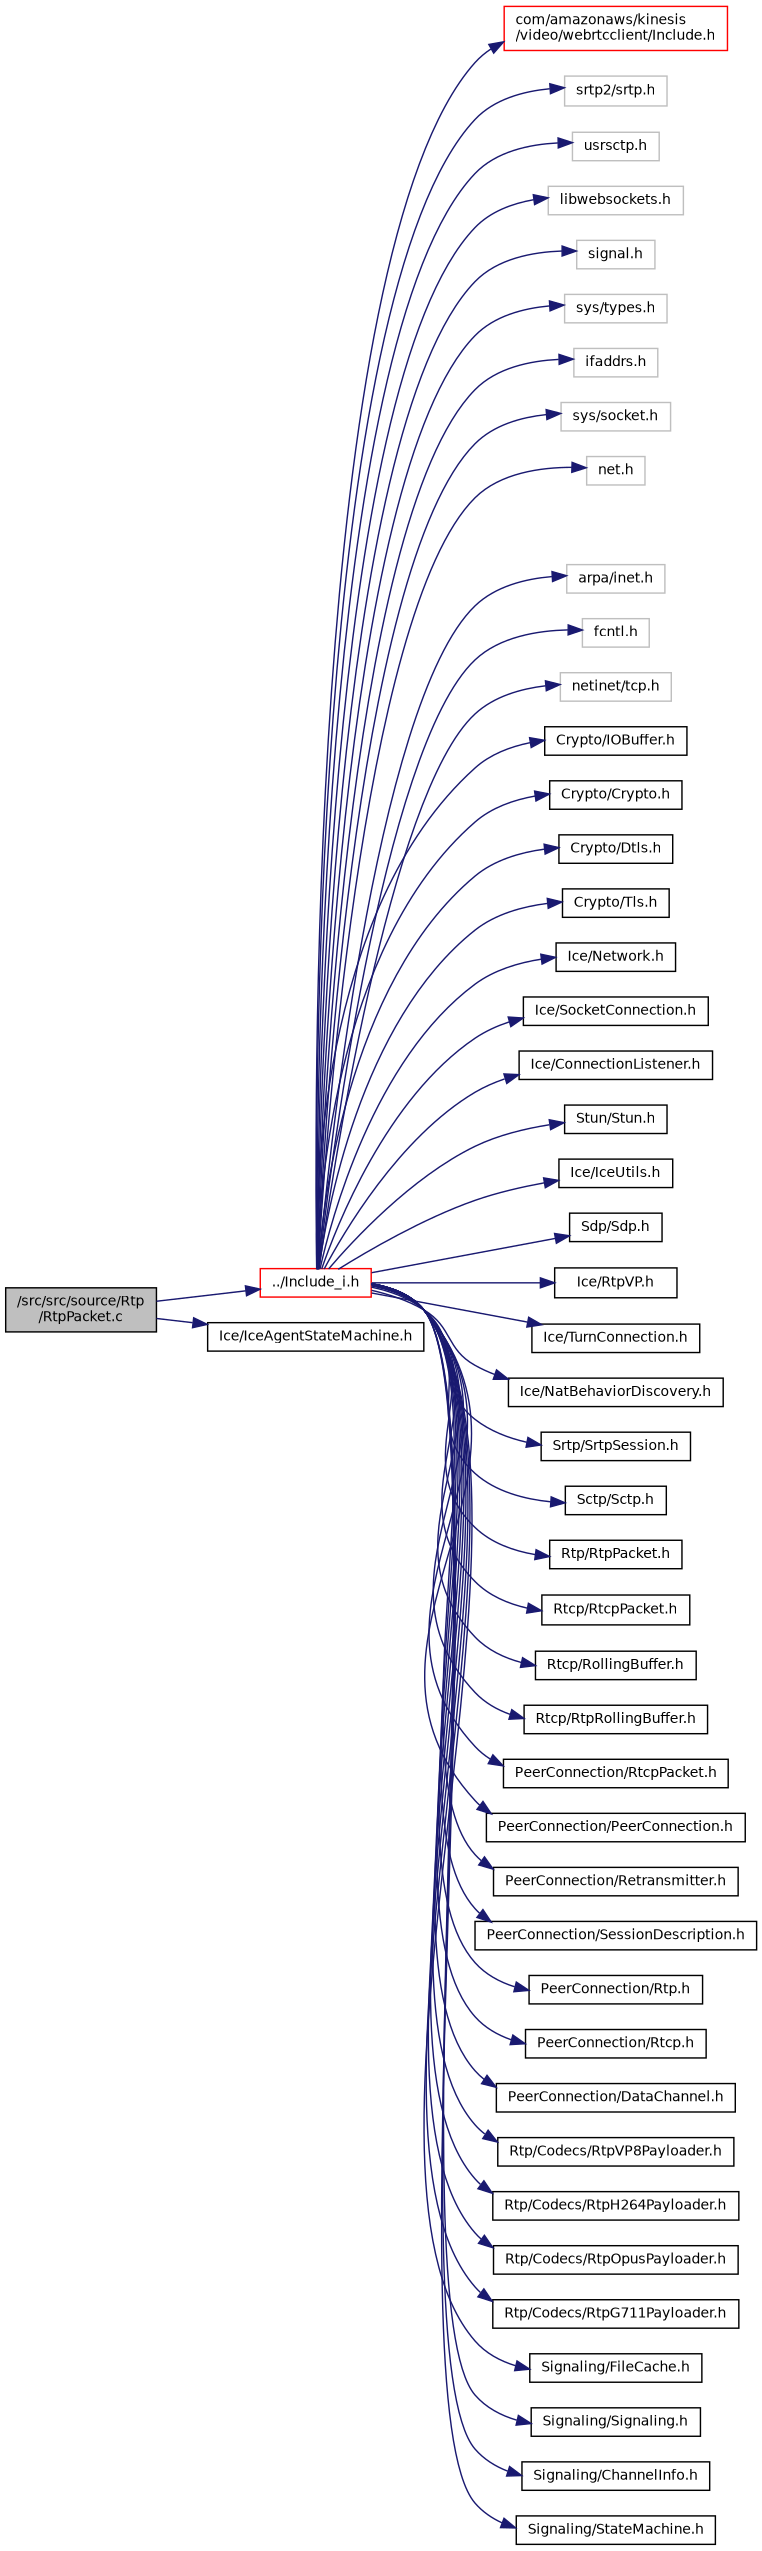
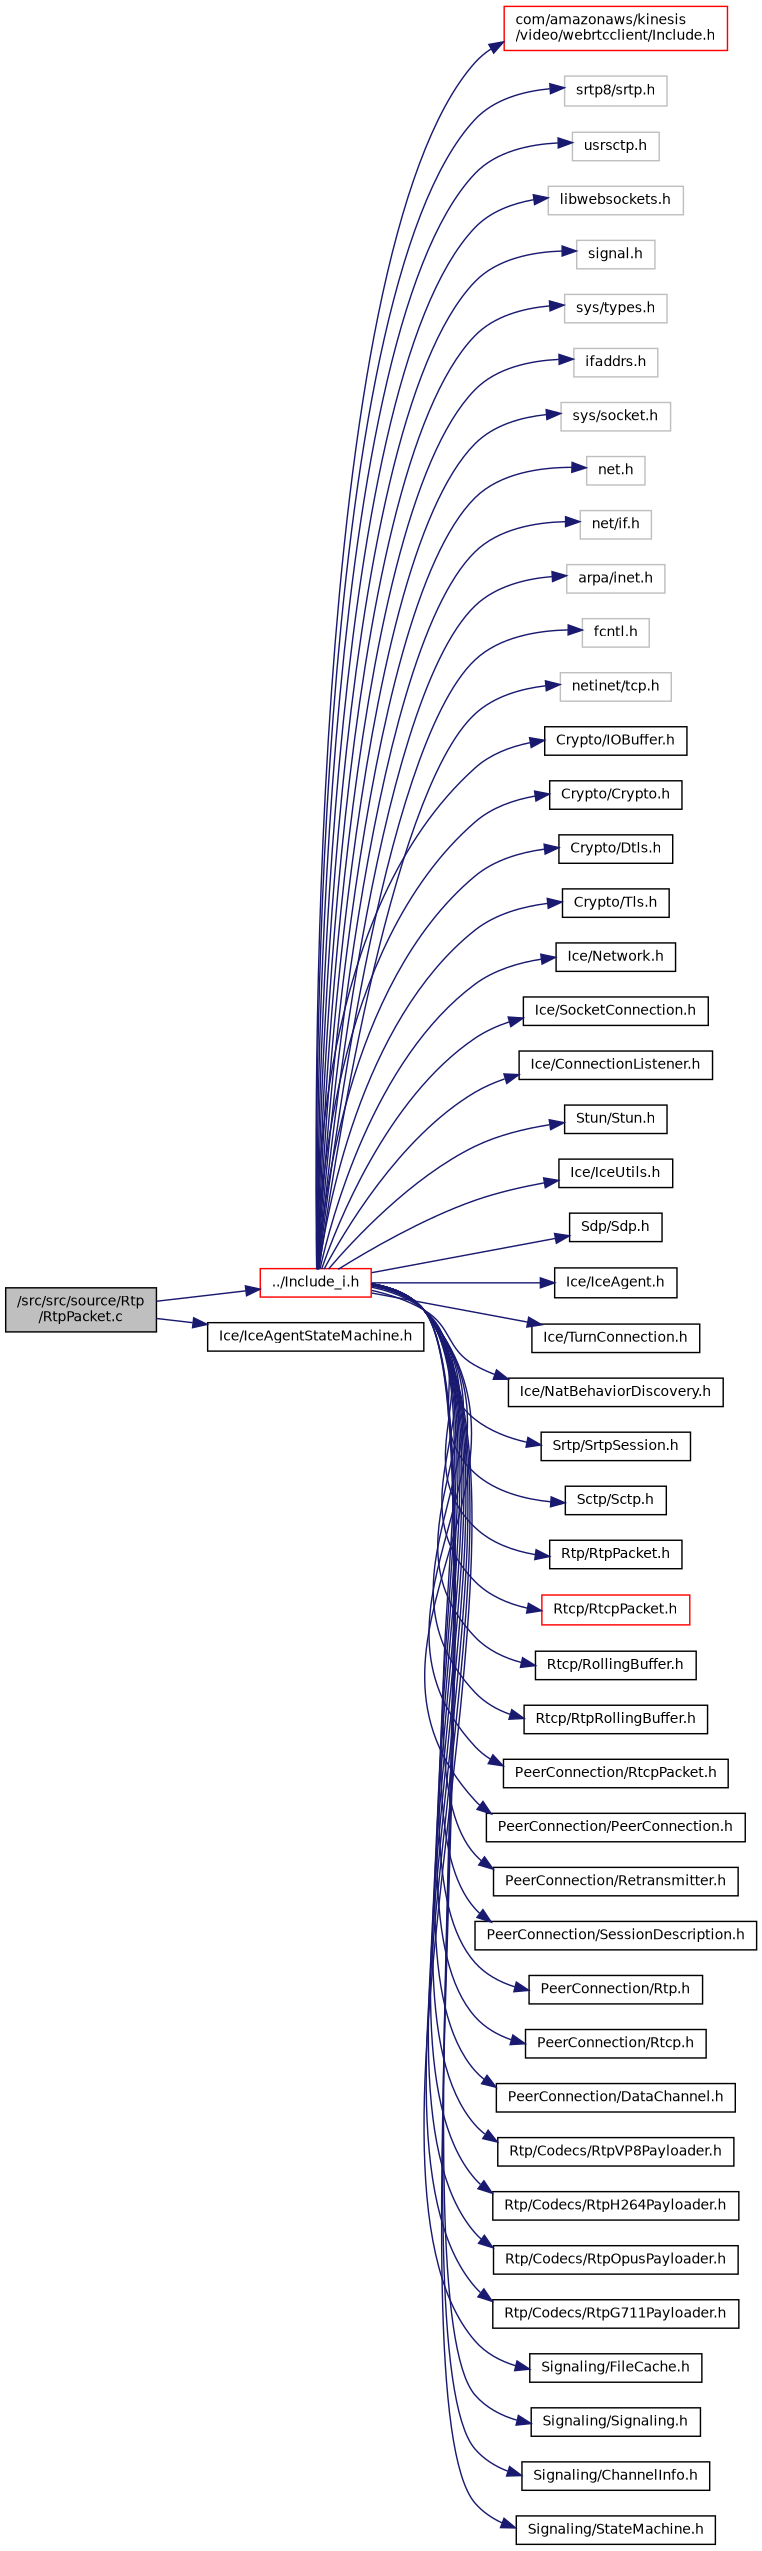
(616, 91) -> (616, 91)
none -> (616, 525)
(616, 1283) -> (616, 1283)
(616, 1610) -> (616, 1610)
